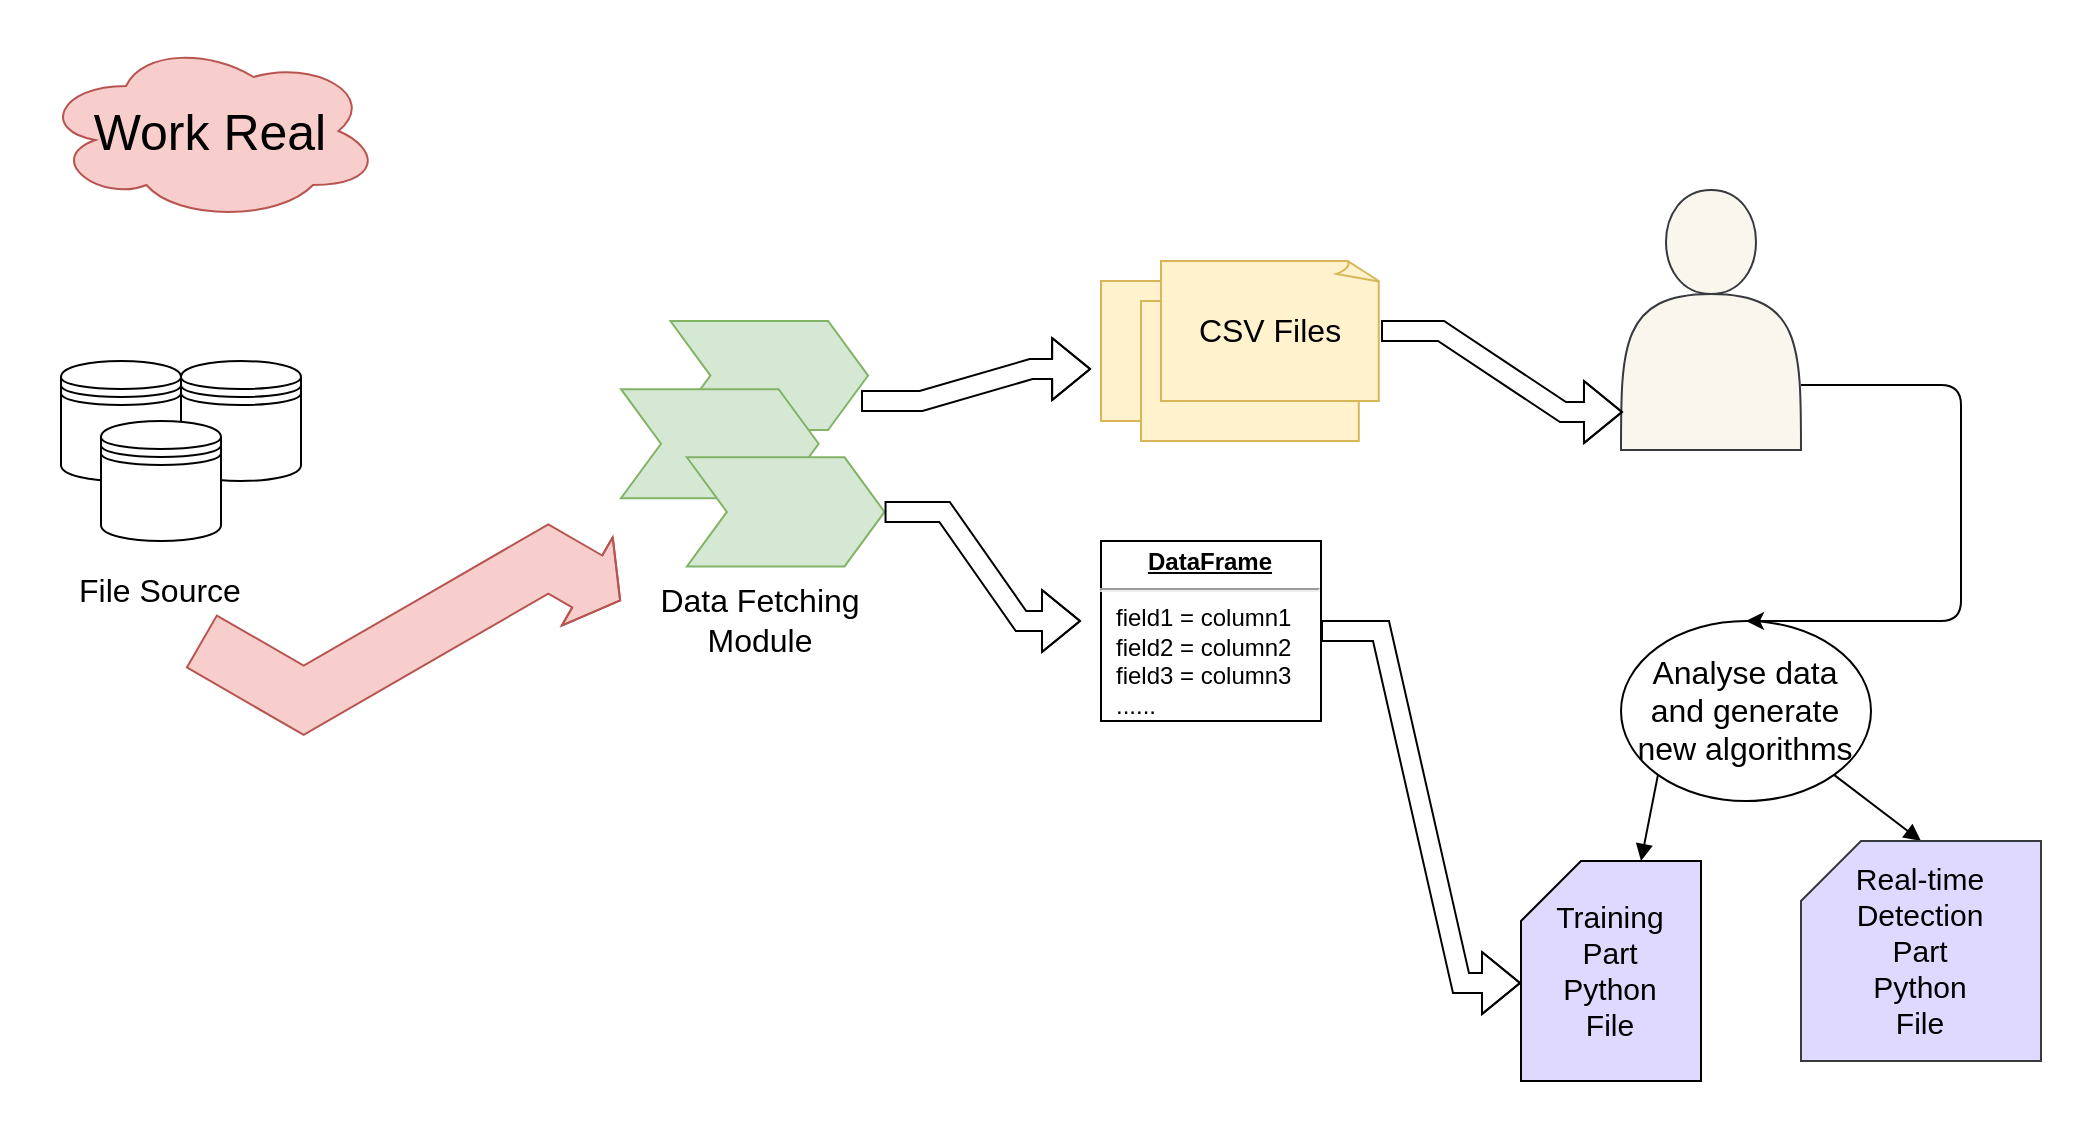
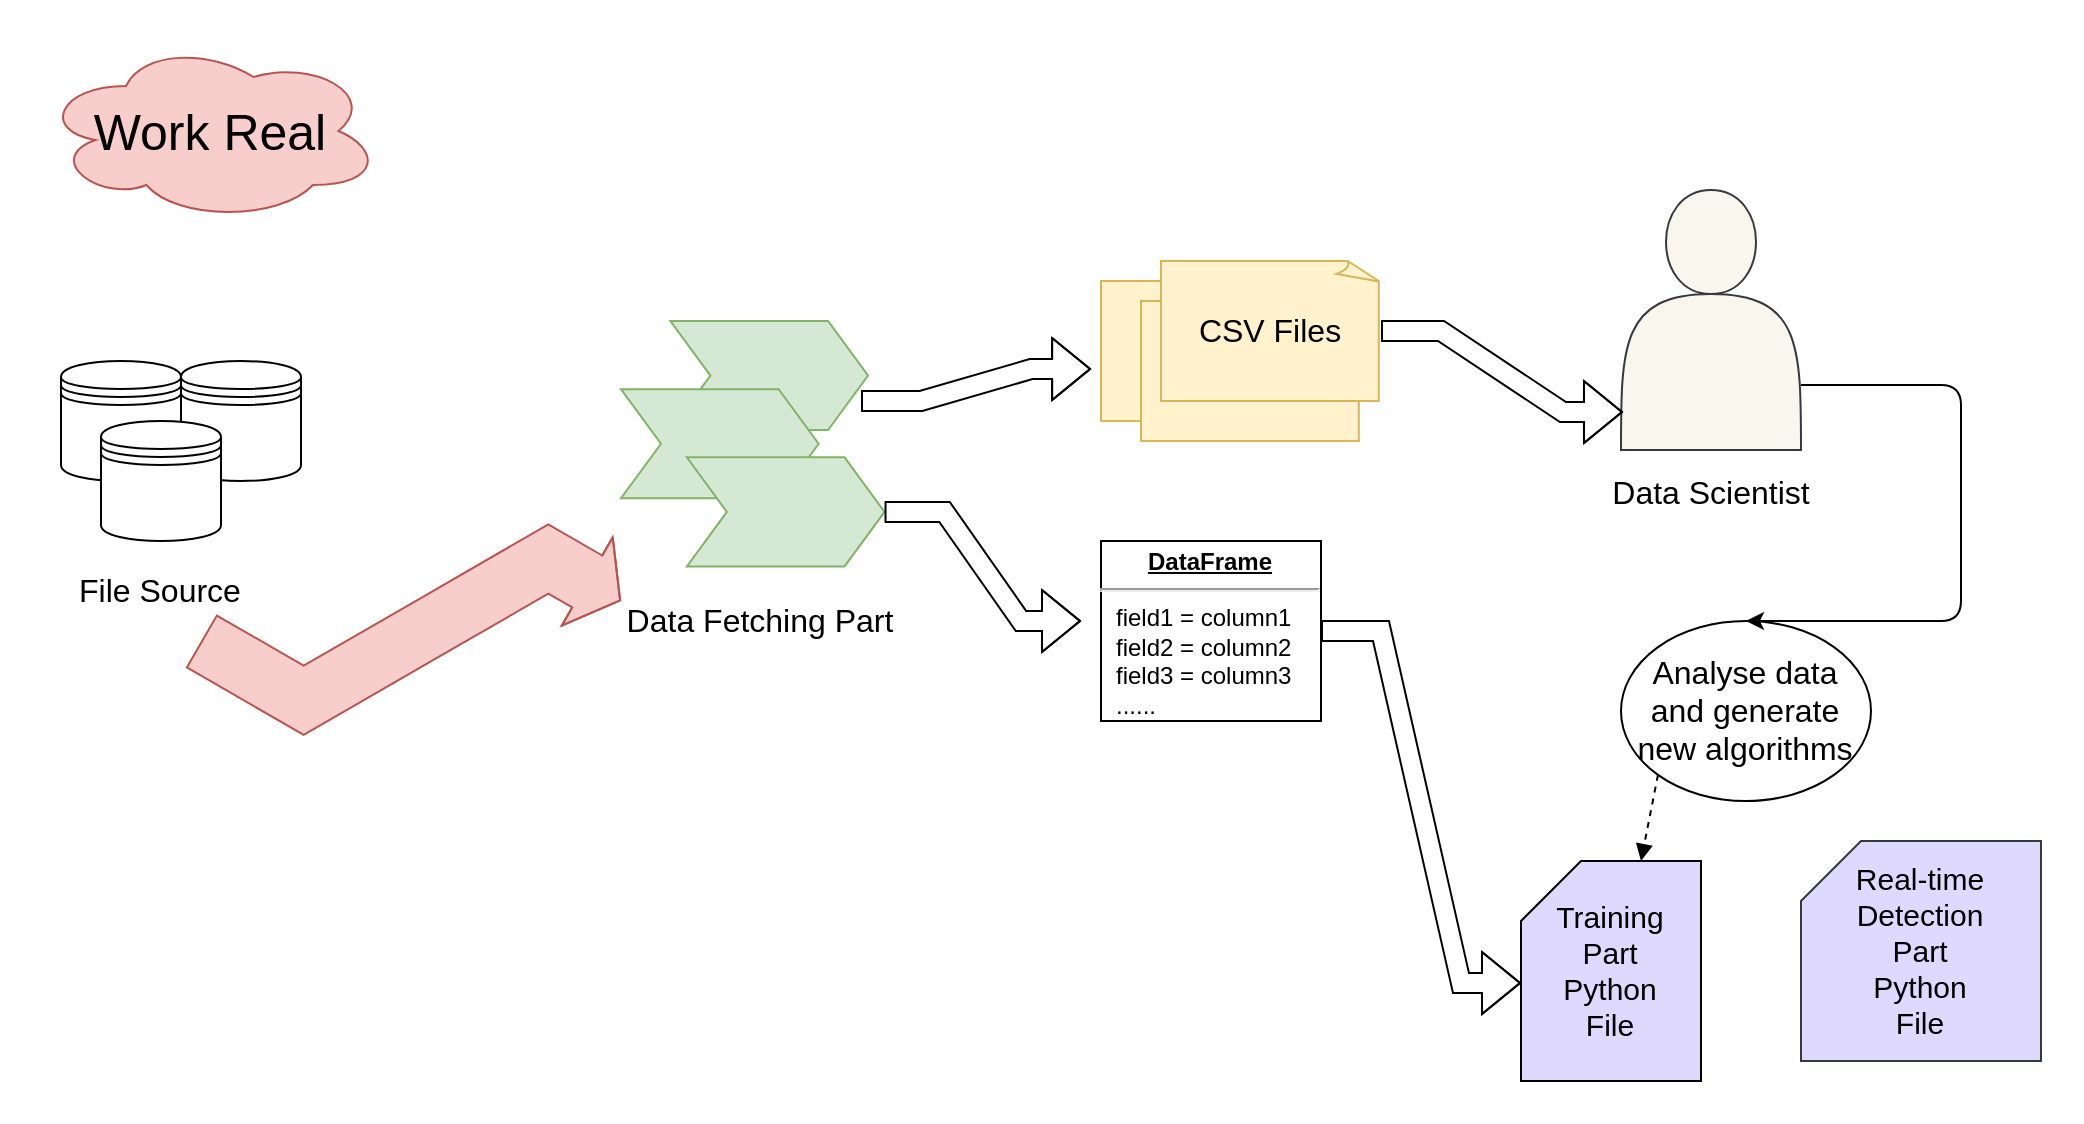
none -> (1711, 492)
(761, 621) -> (761, 621)
(1871, 803) -> none
(1651, 811) -> (1651, 811)
